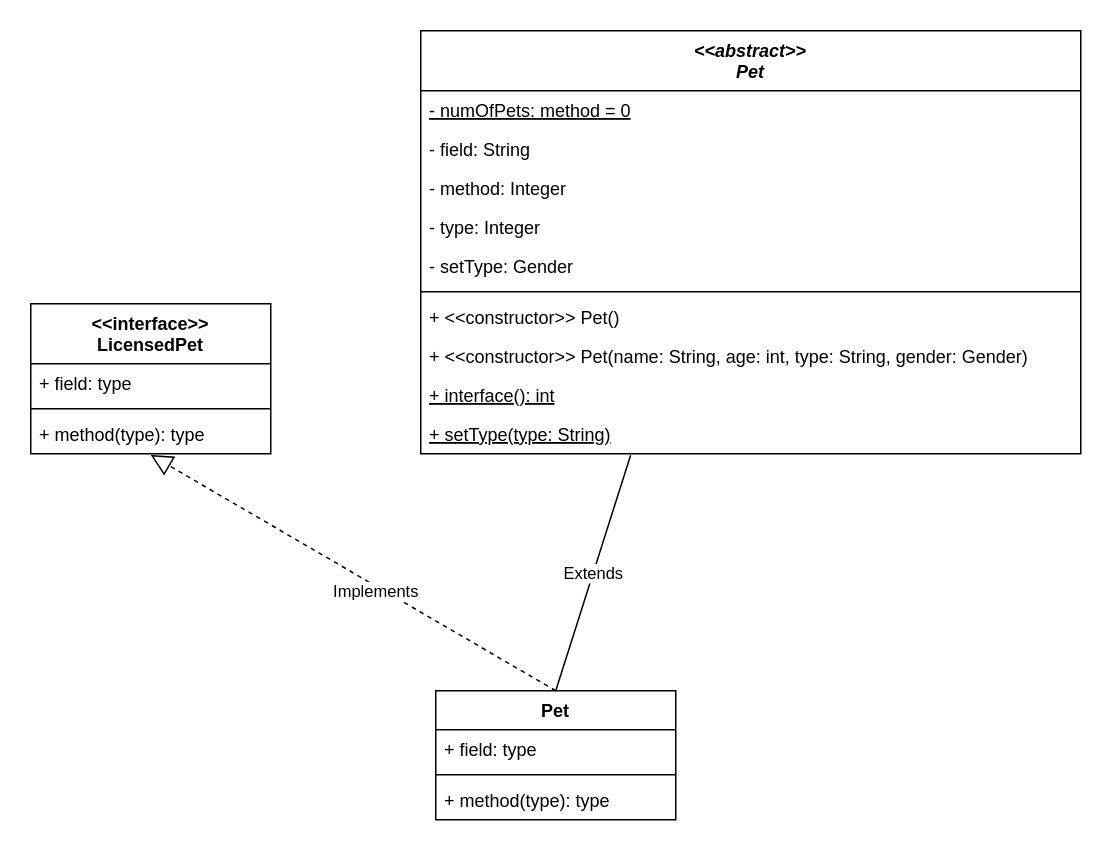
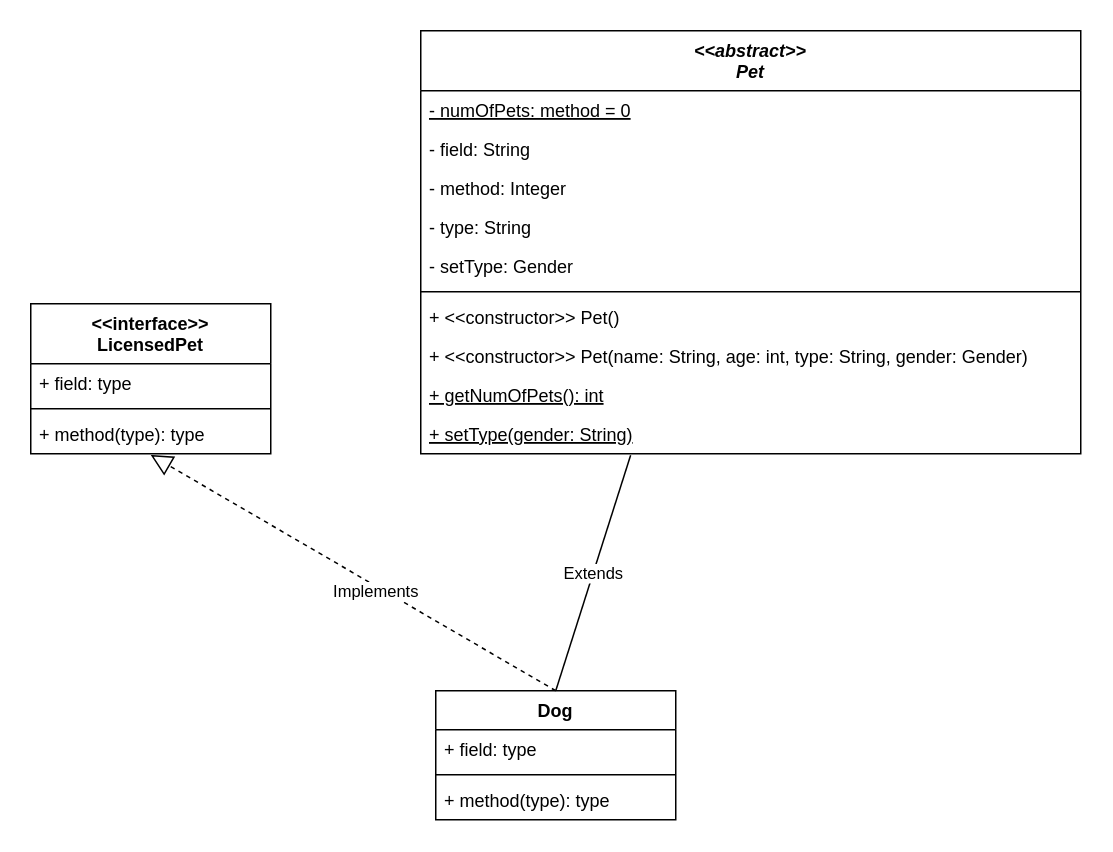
(498, 228) -> (490, 228)
(508, 396) -> (525, 396)
(536, 435) -> (546, 435)
(555, 711) -> (555, 711)
